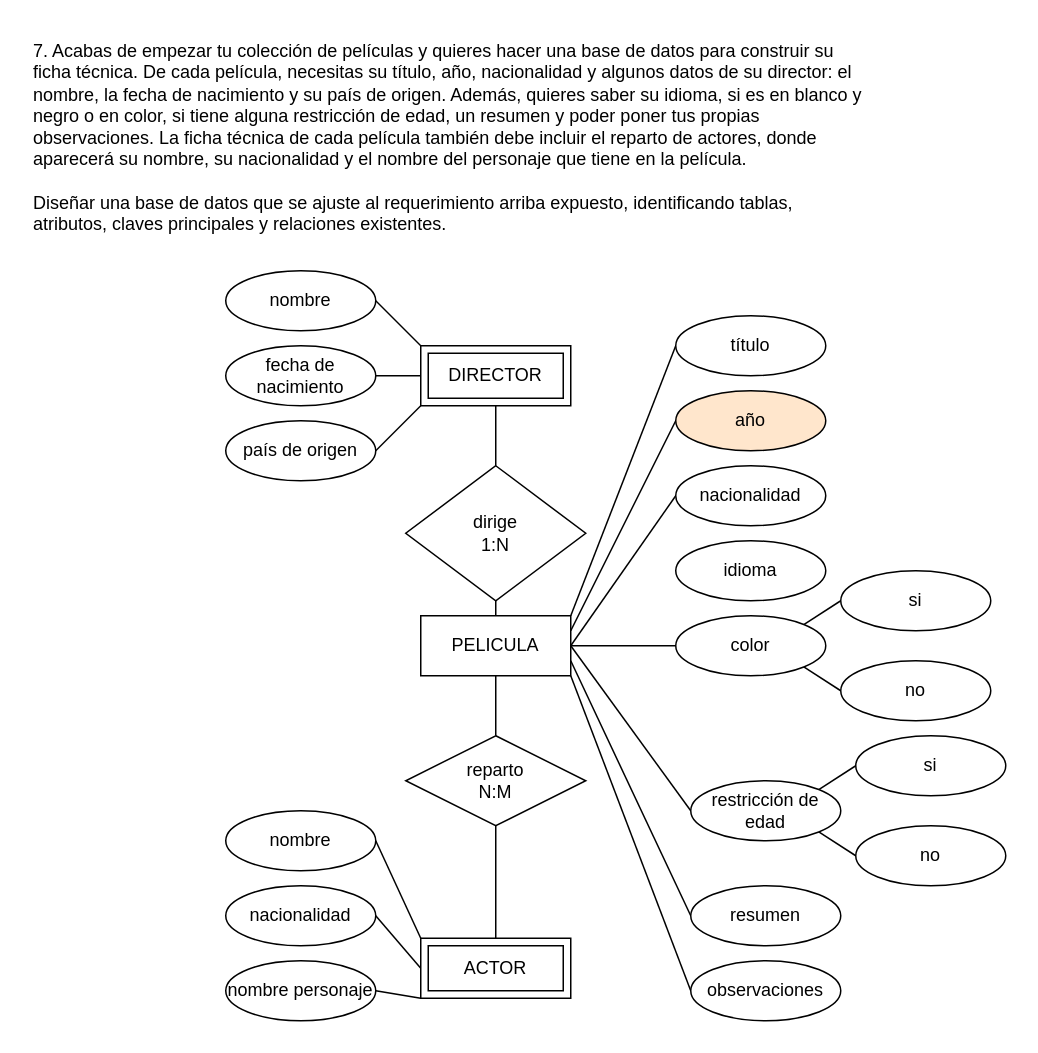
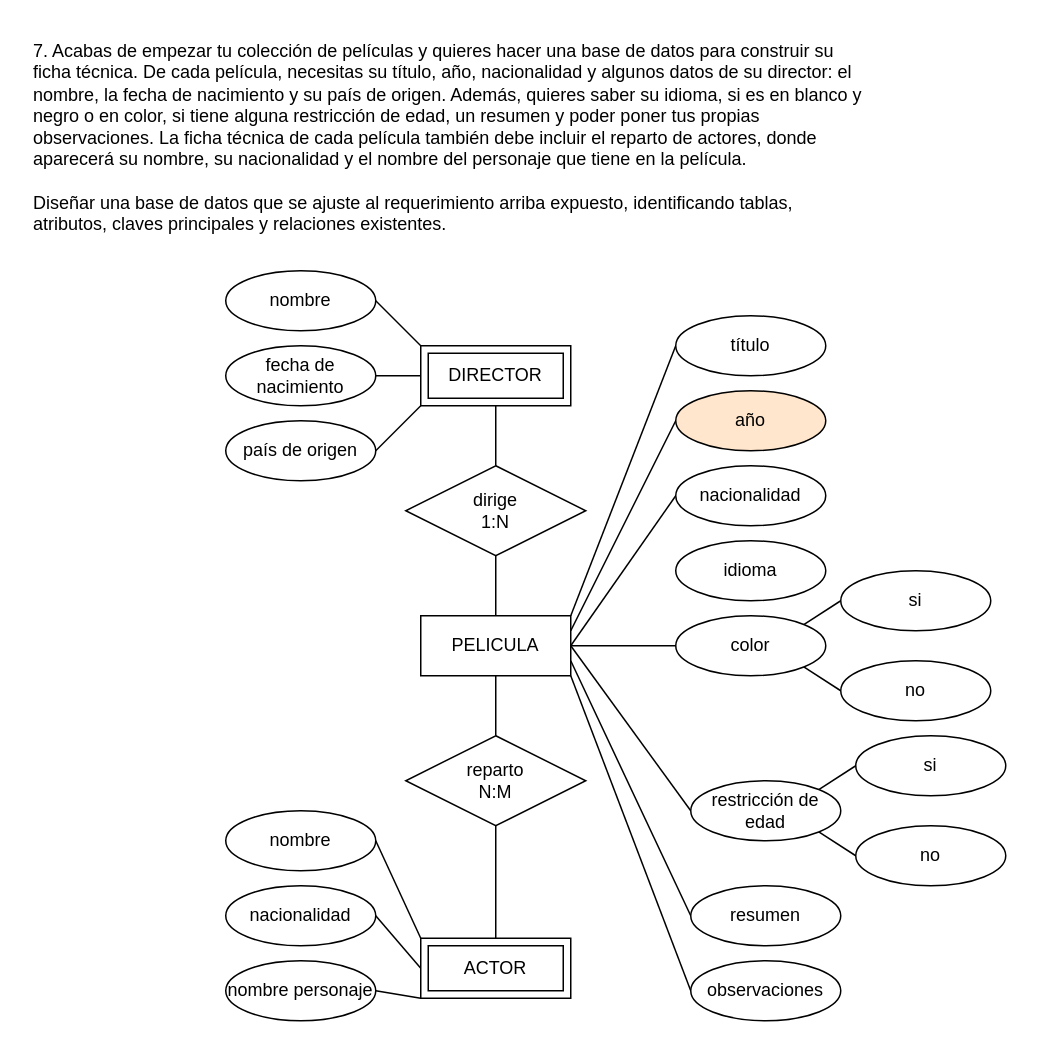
(496, 533) -> (496, 511)
